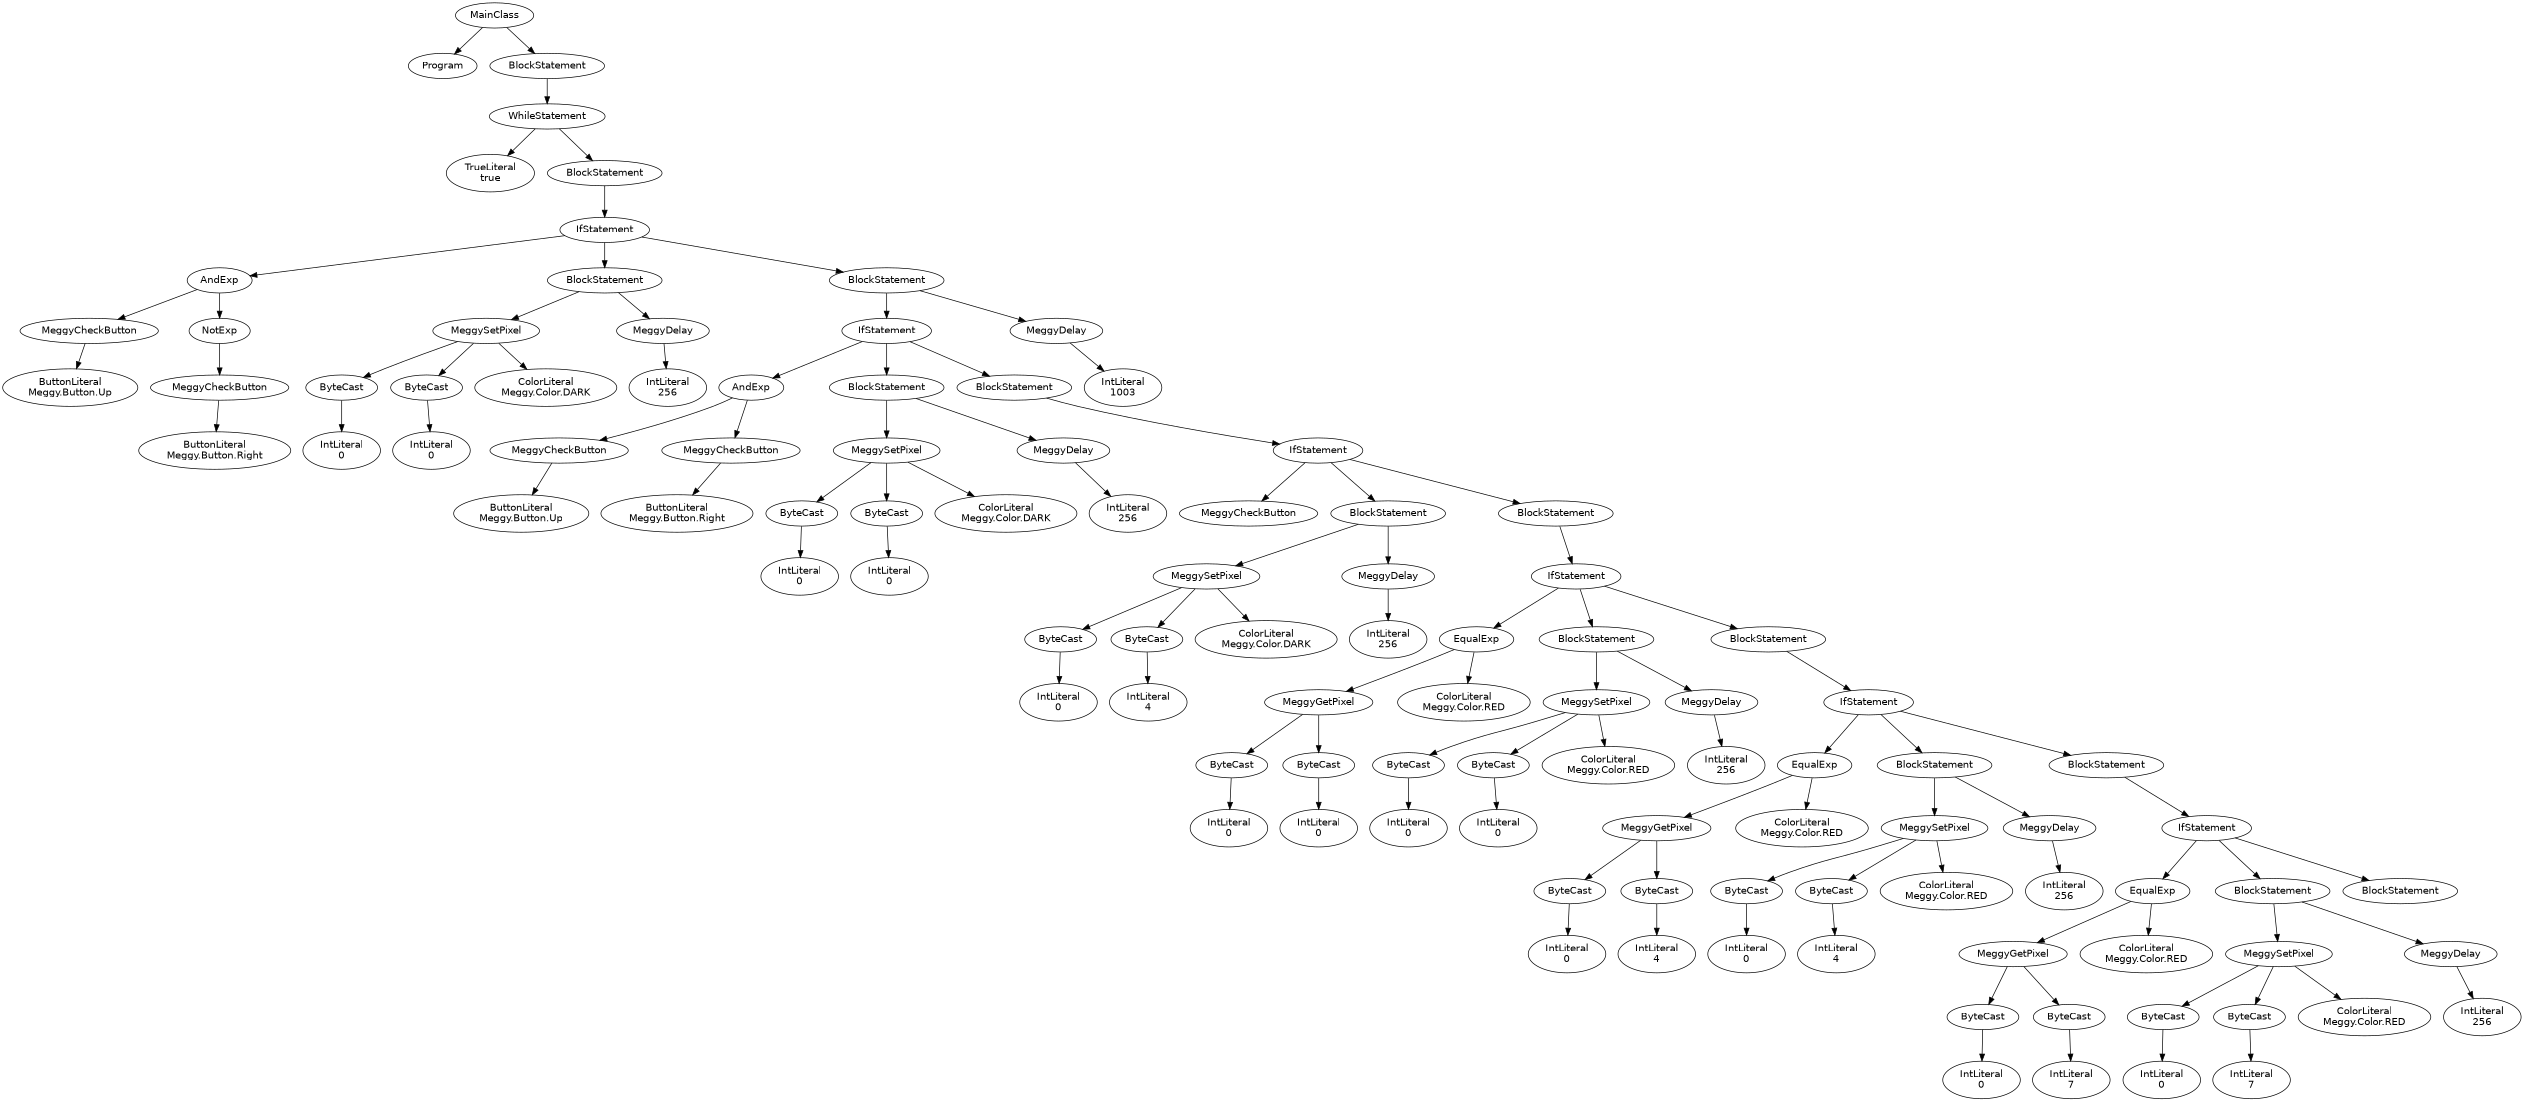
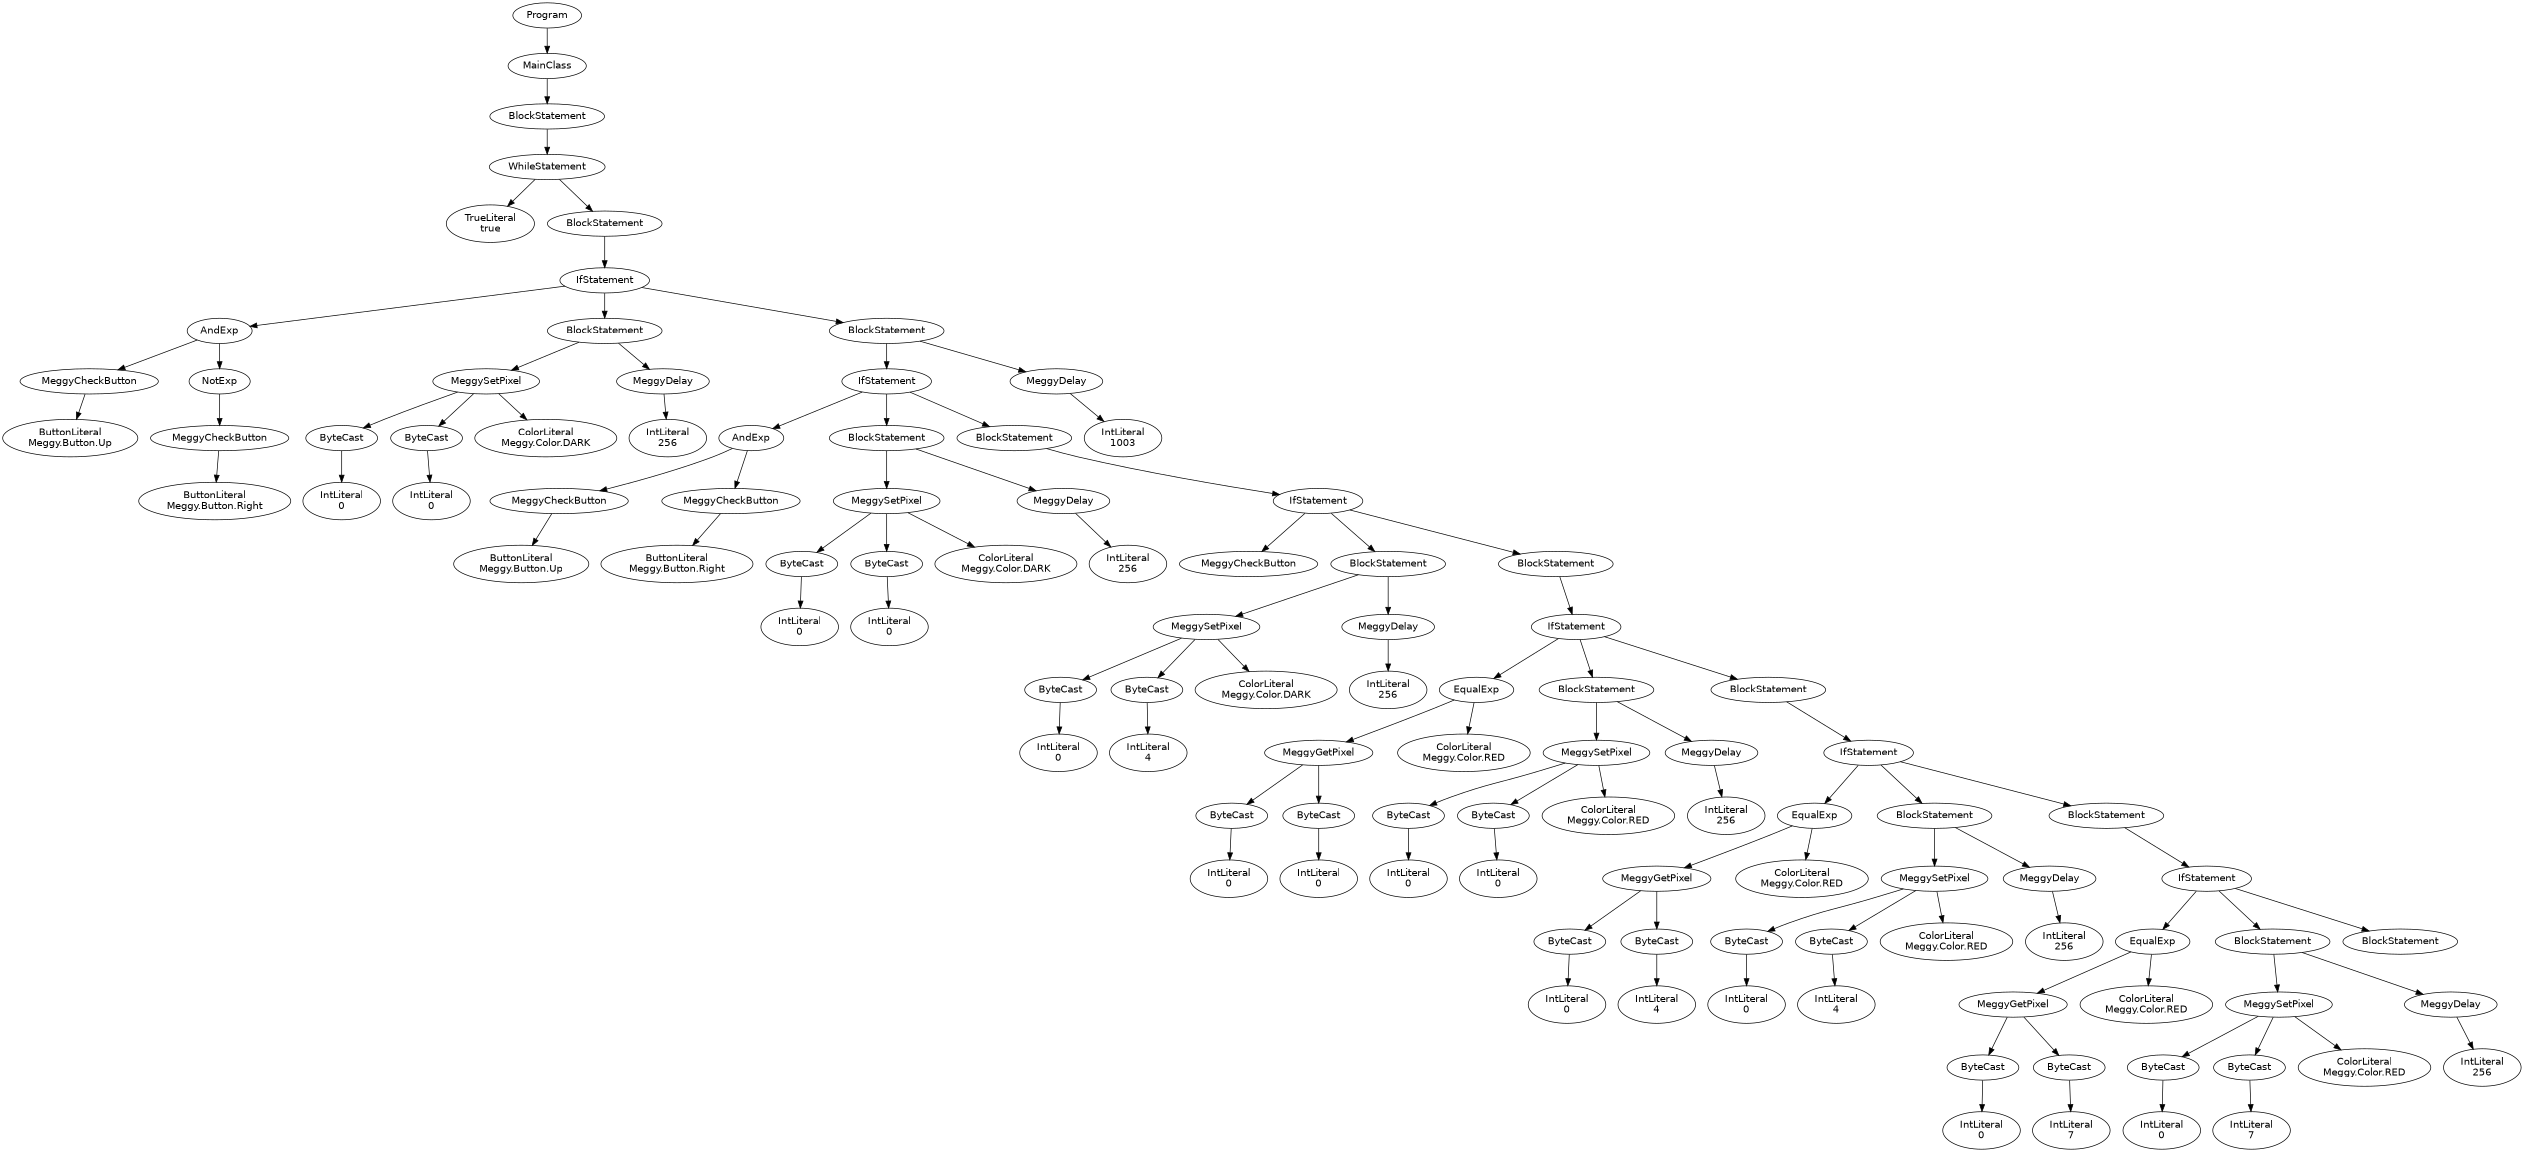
(471, 38) -> (547, 37)
